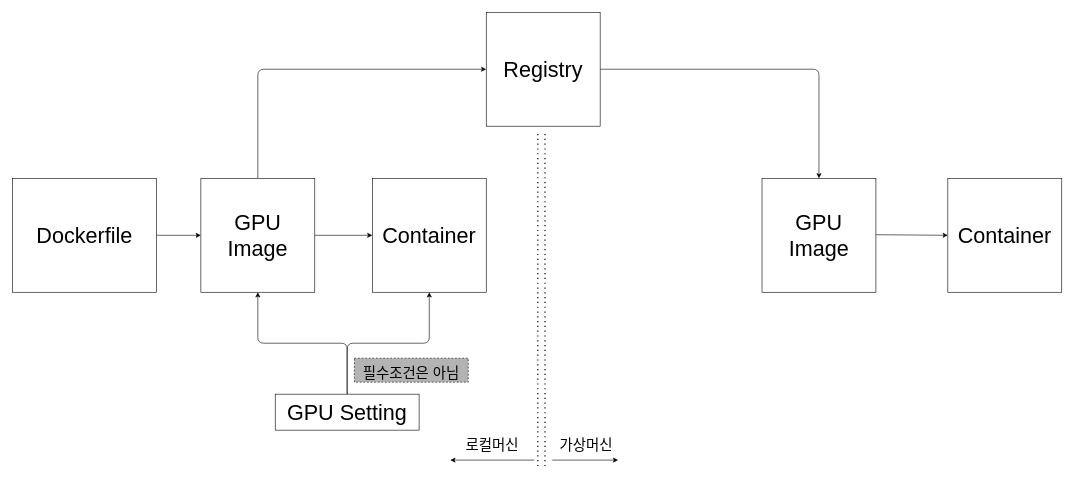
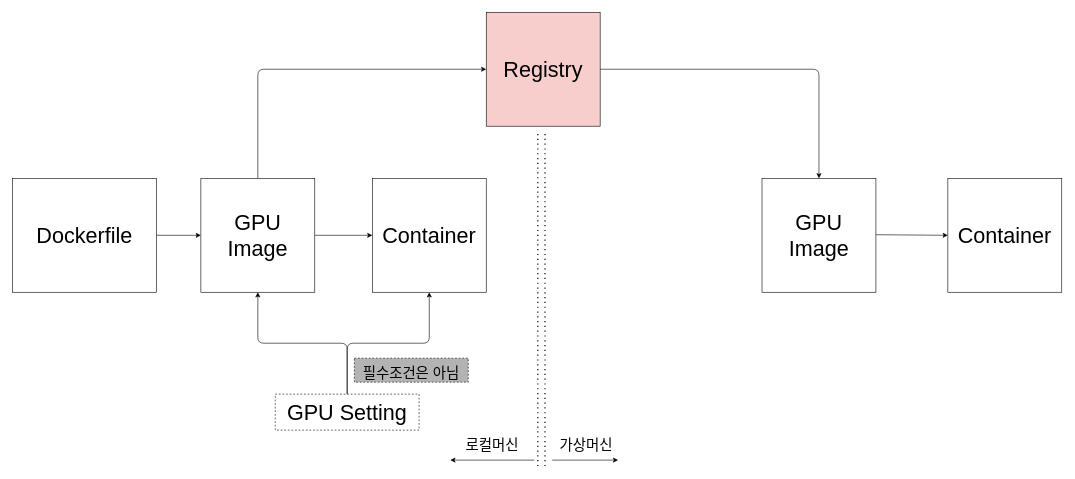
(543, 69) -> (543, 69)
(347, 413) -> (347, 413)
